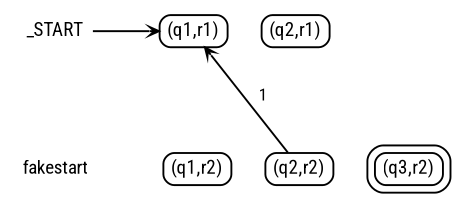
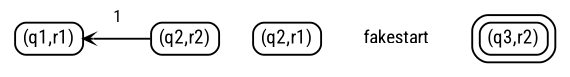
(56, 31) -> none
(197, 169) -> none
